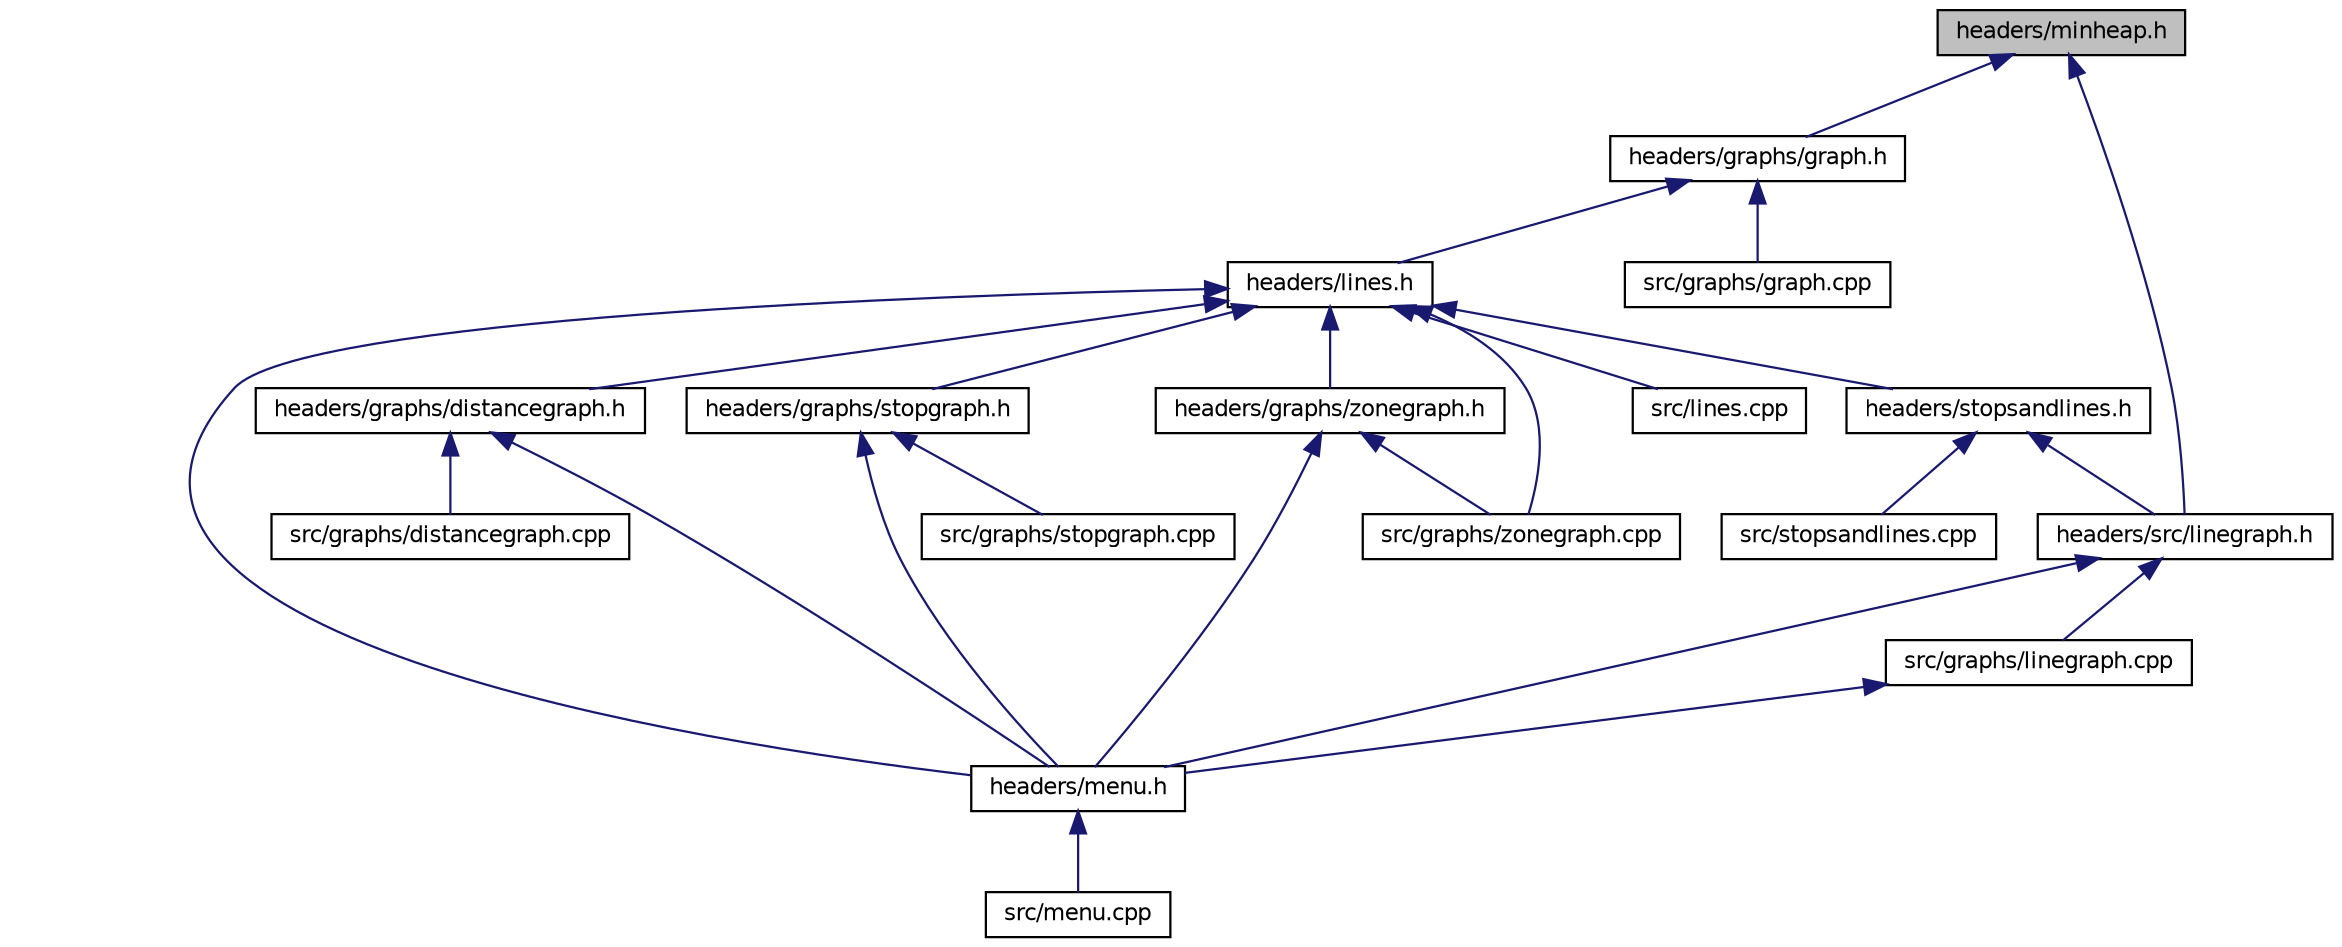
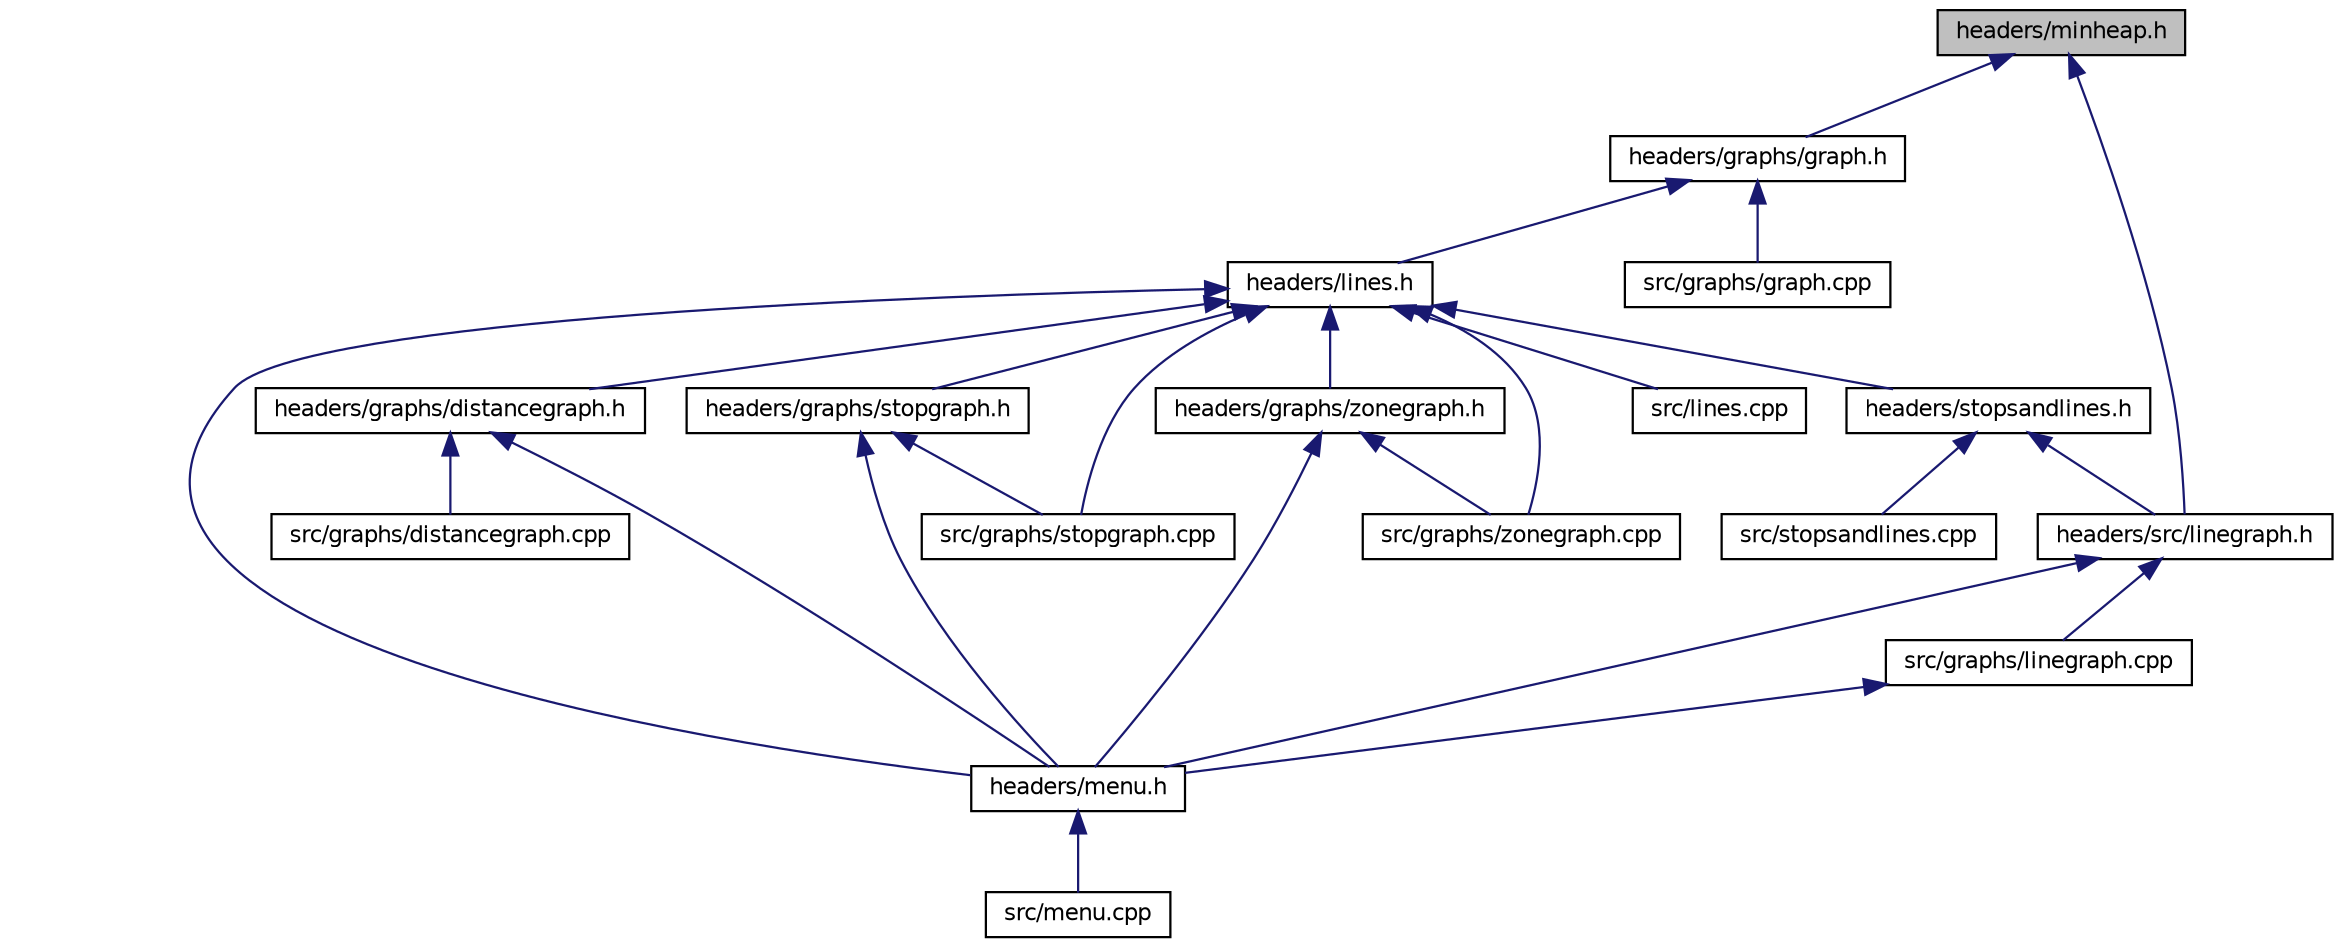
none -> (1133, 390)
